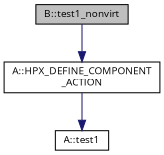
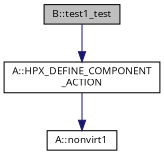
(82, 14) -> (82, 14)
(82, 140) -> (82, 140)
